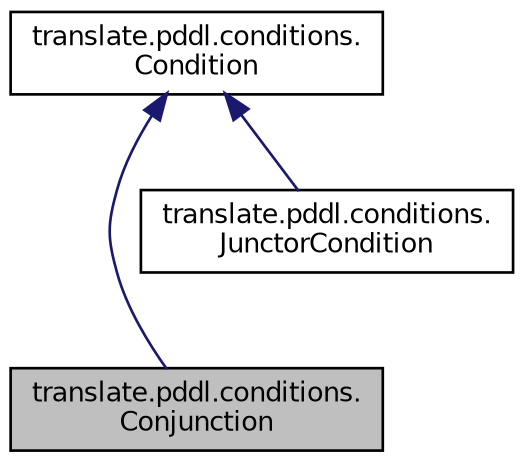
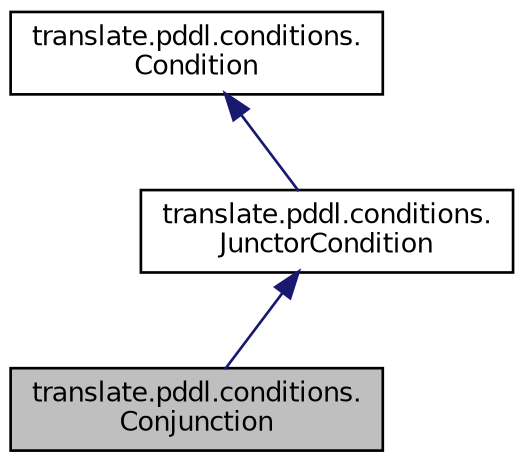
(111, 245) -> (254, 331)
